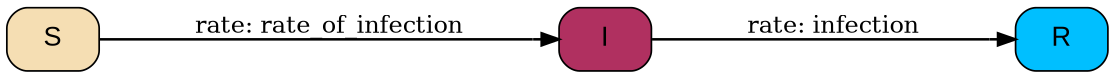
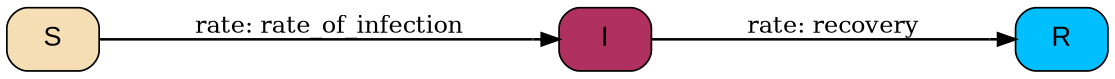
(833, 27) -> (833, 27)
